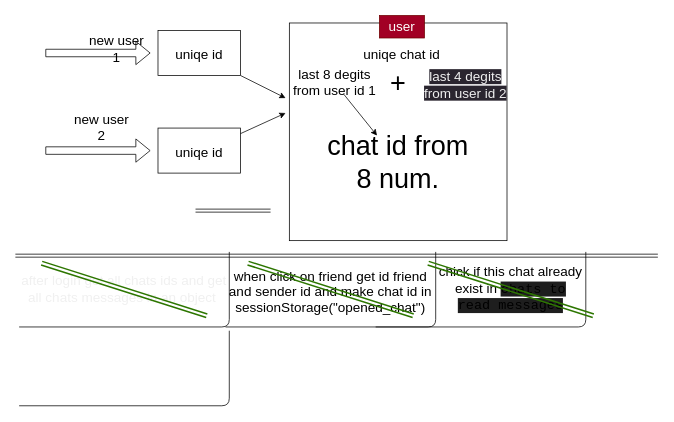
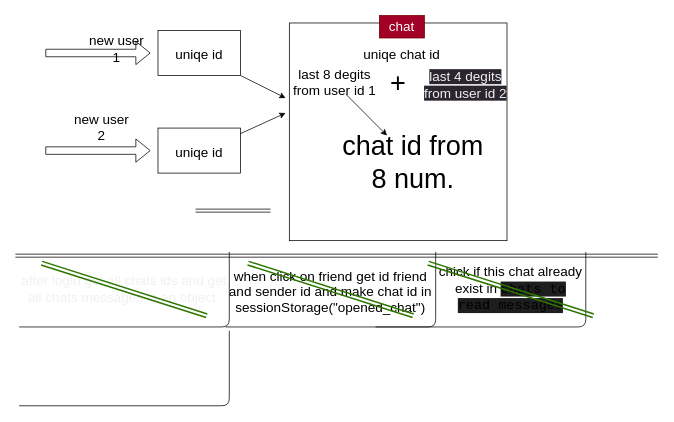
(402, 27) -> (402, 27)
(398, 162) -> (413, 162)
